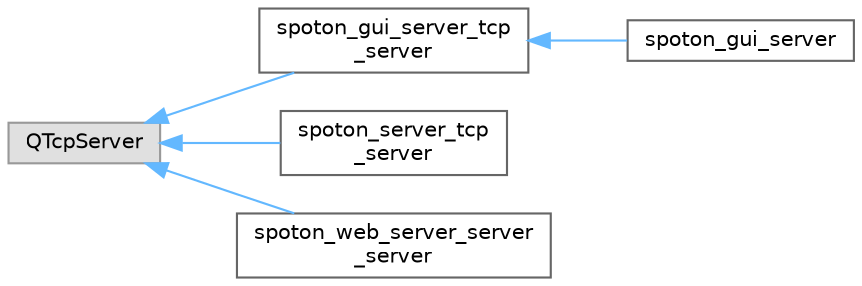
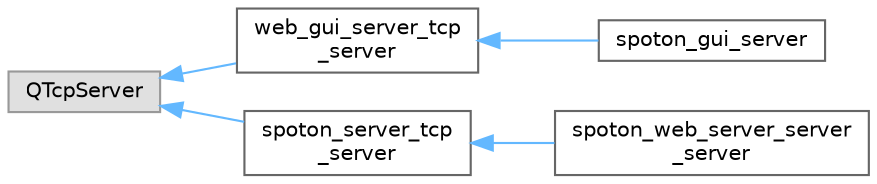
(394, 41) -> (358, 41)
(230, 192) -> (524, 143)
